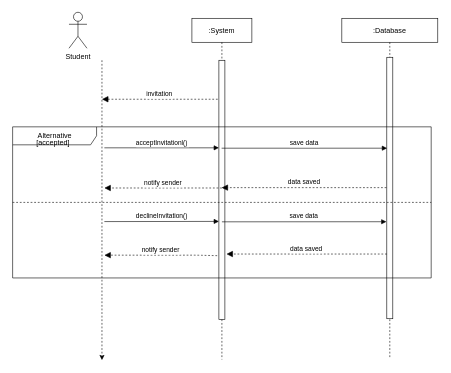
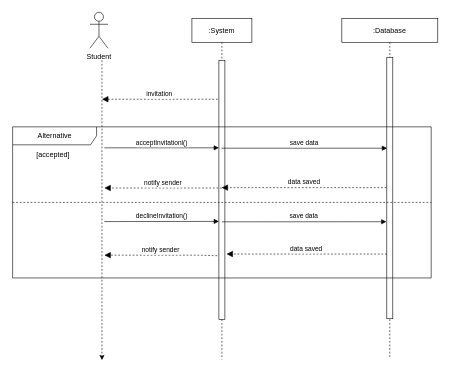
(78, 30) -> (99, 30)
(52, 143) -> (52, 155)
